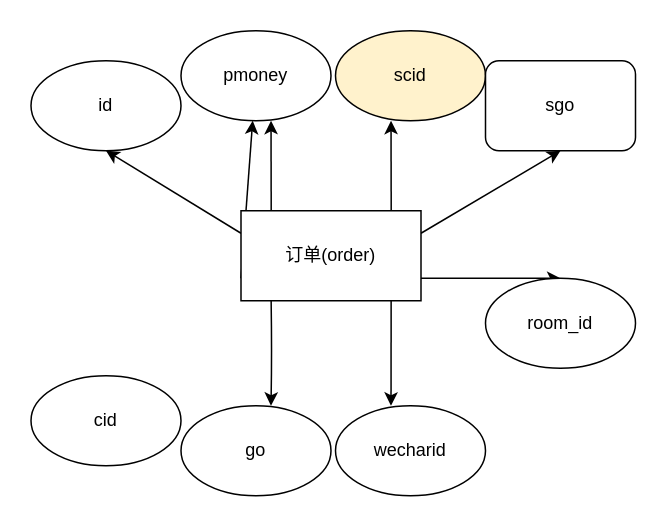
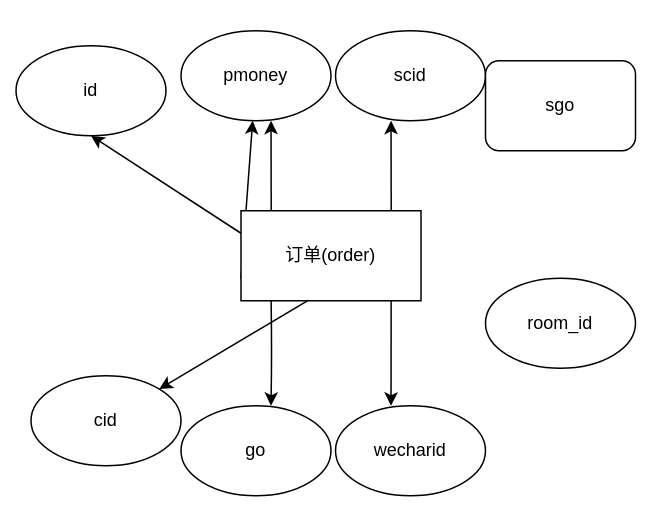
(410, 76) -> (410, 76)
(106, 106) -> (91, 91)
(486, 194) -> (238, 342)
(485, 278) -> none
